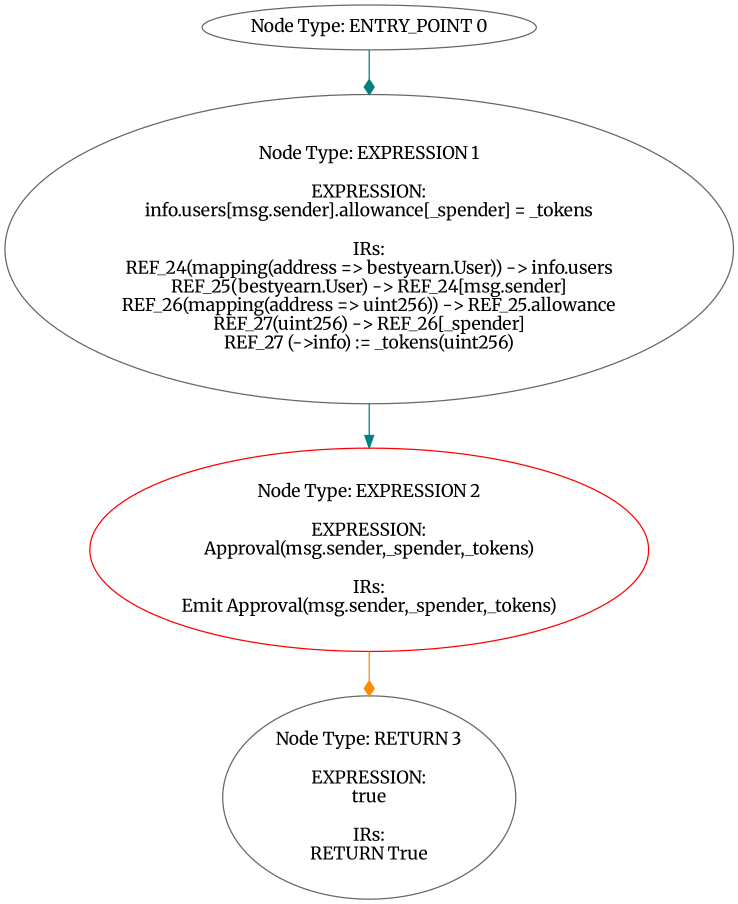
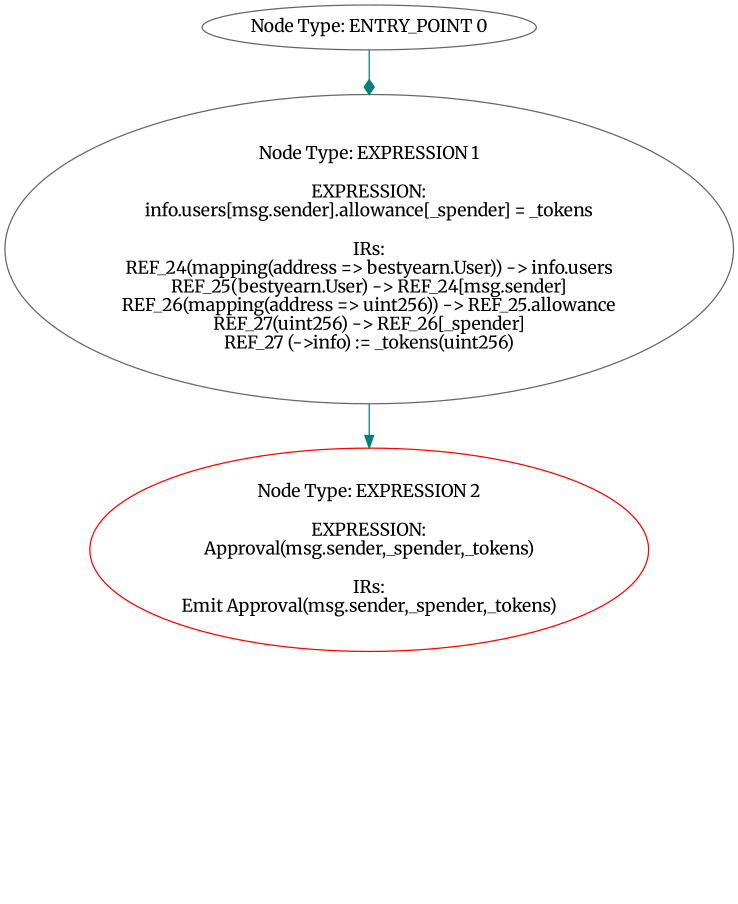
(369, 798) -> none
